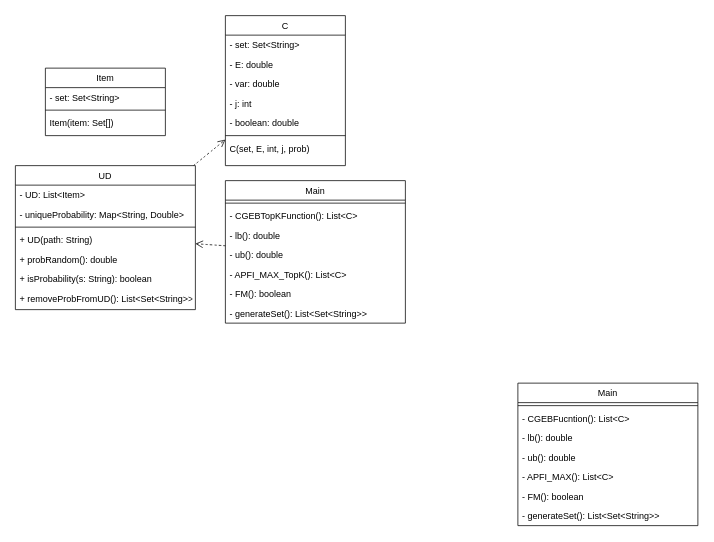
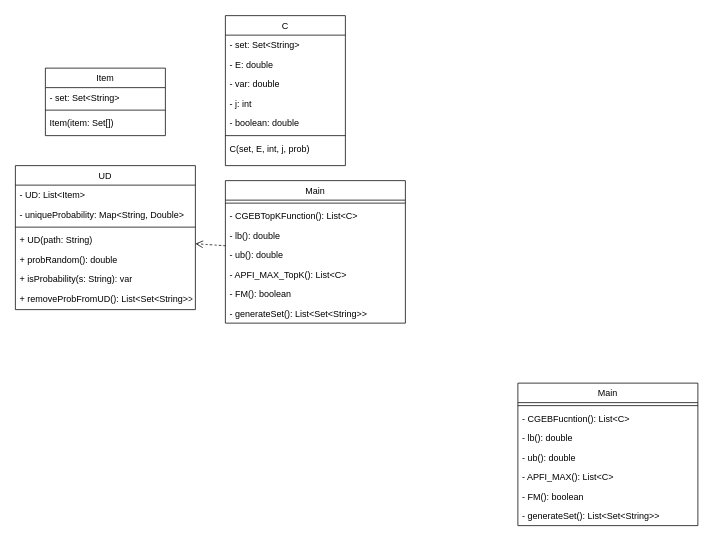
(209, 153) -> none
(95, 279) -> (86, 279)
